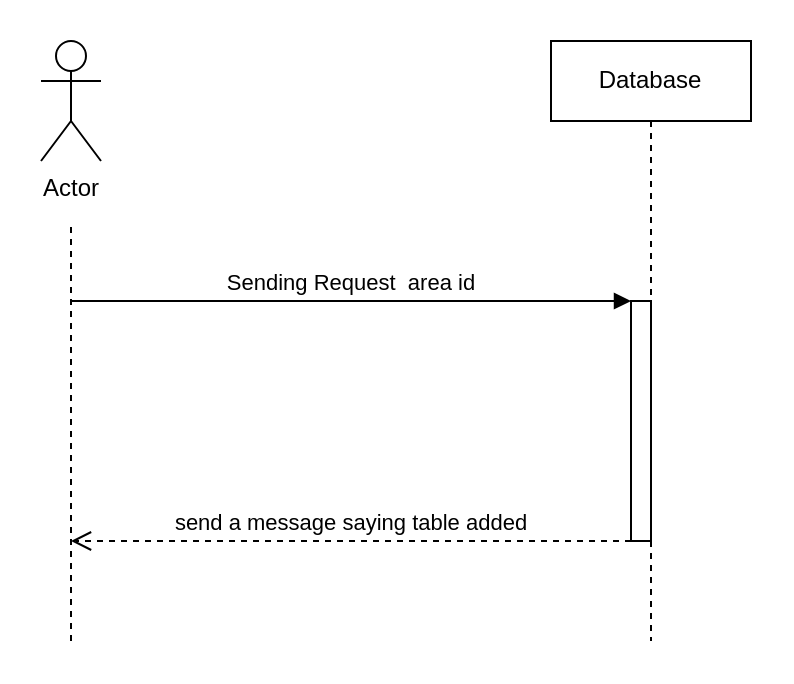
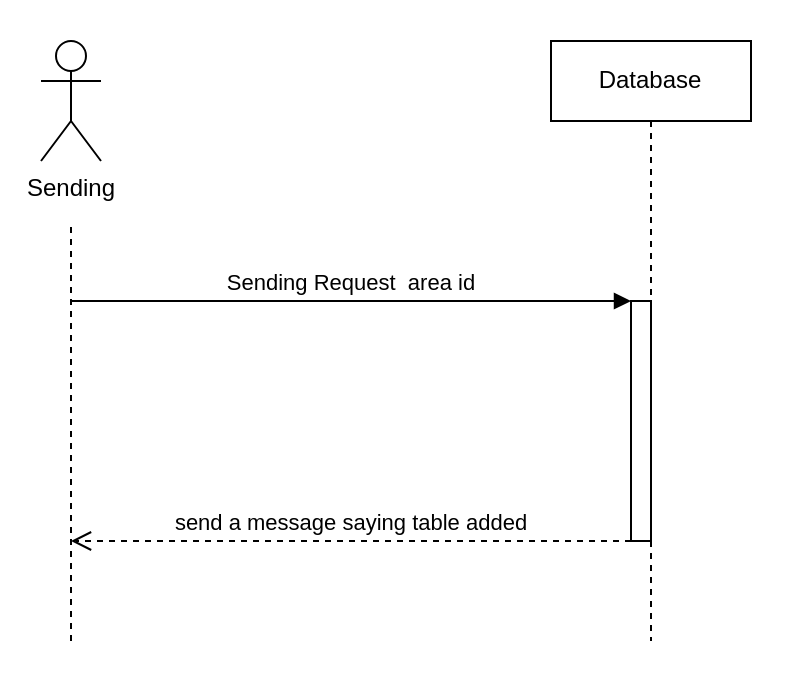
(72, 189) -> (72, 189)
